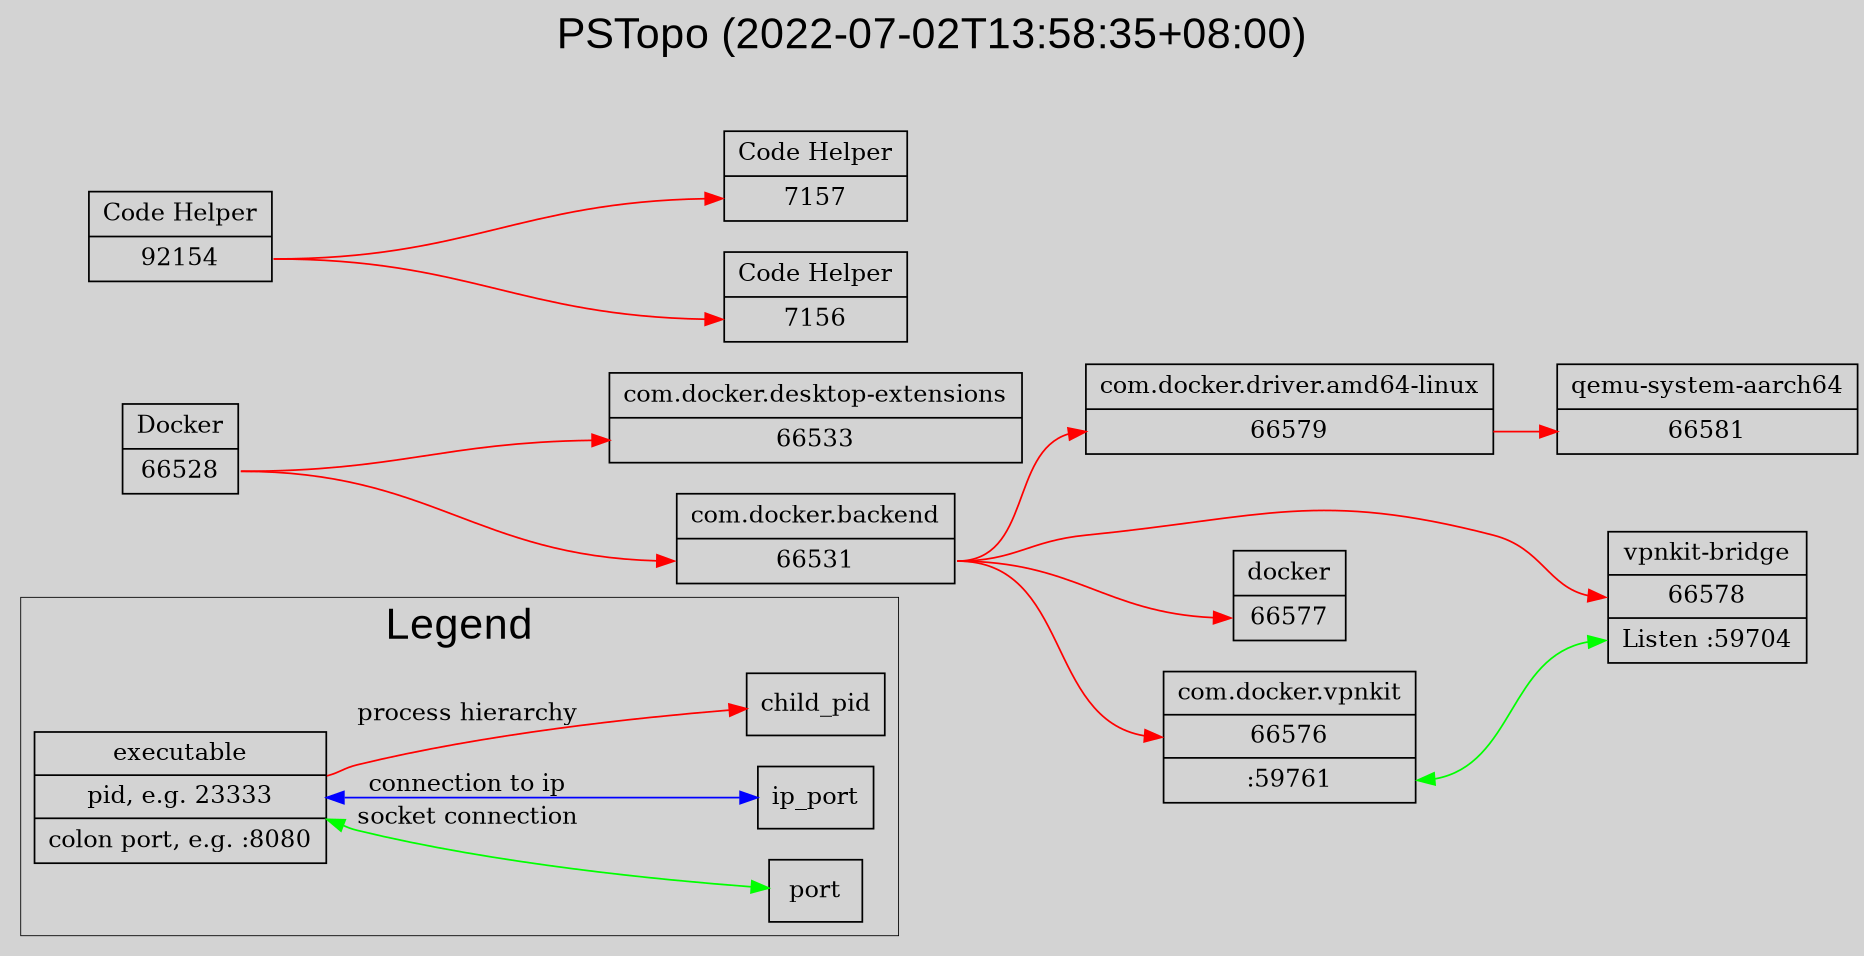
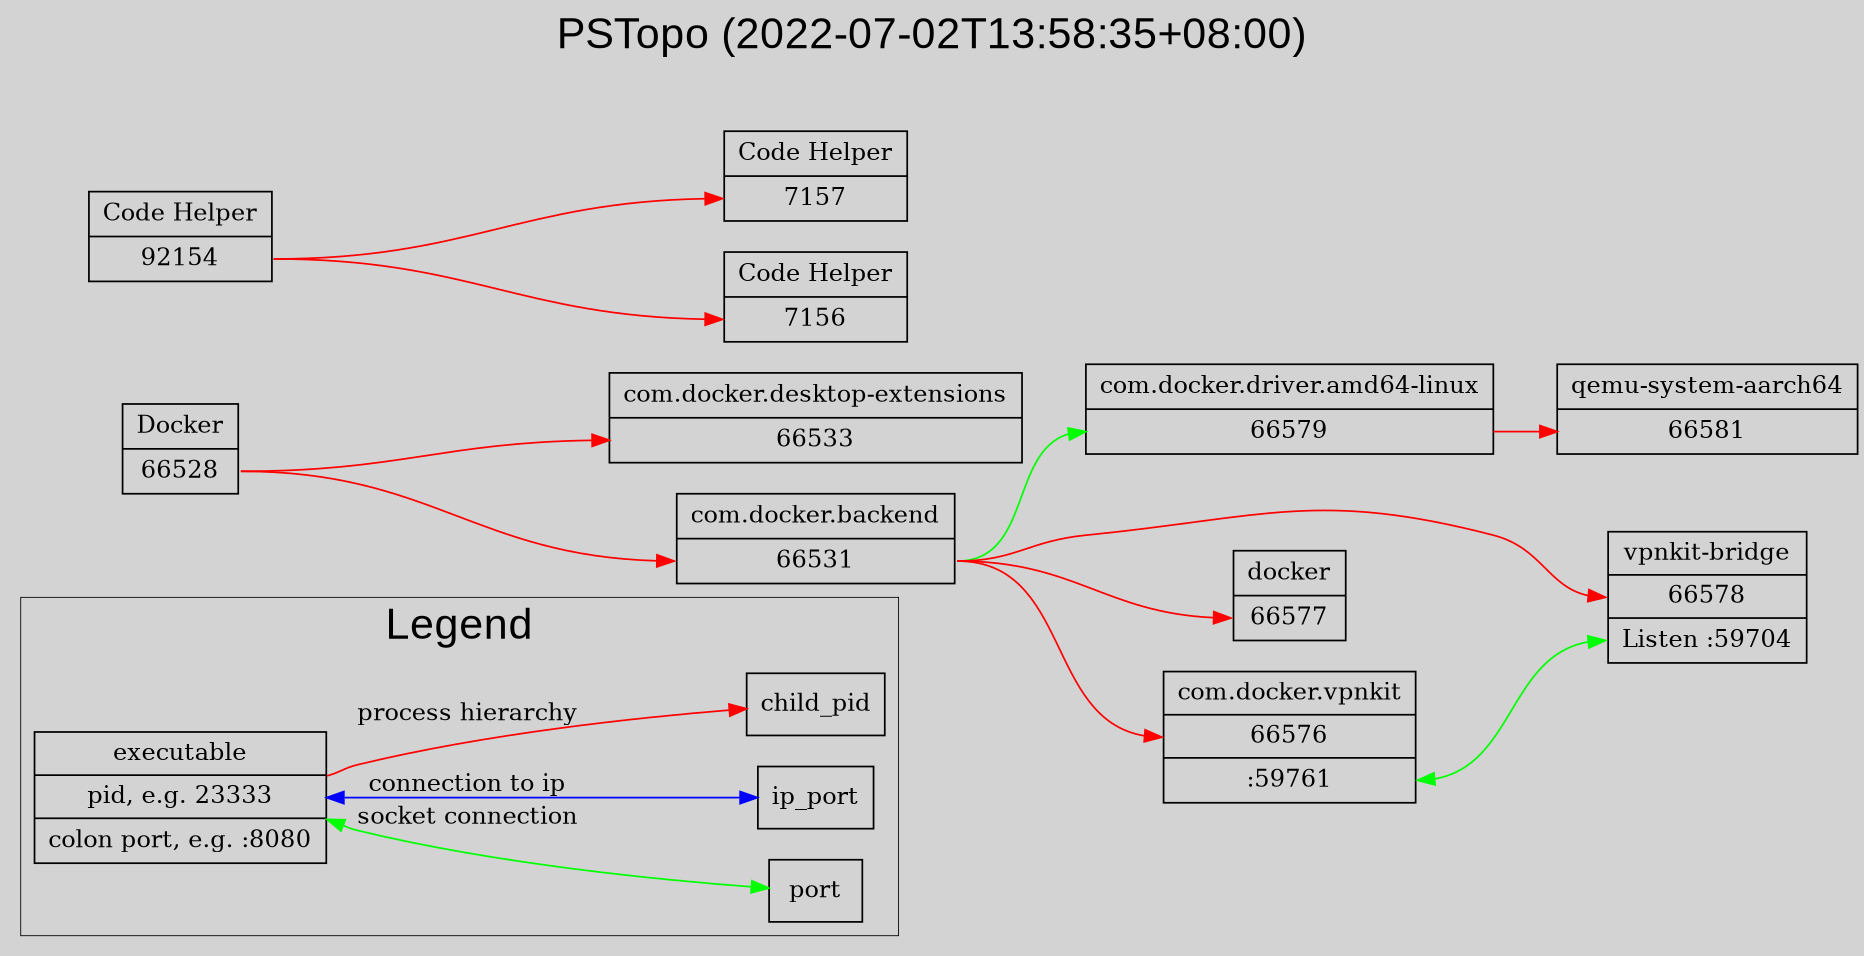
(1018, 505) -> (1018, 505)
